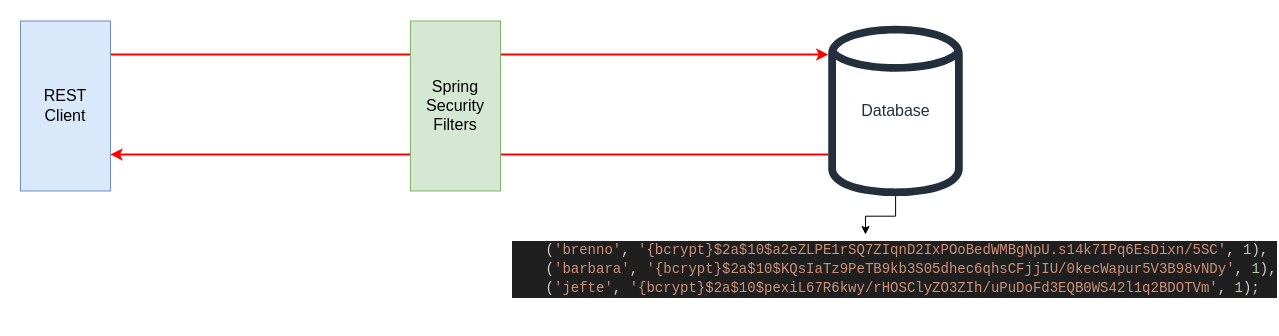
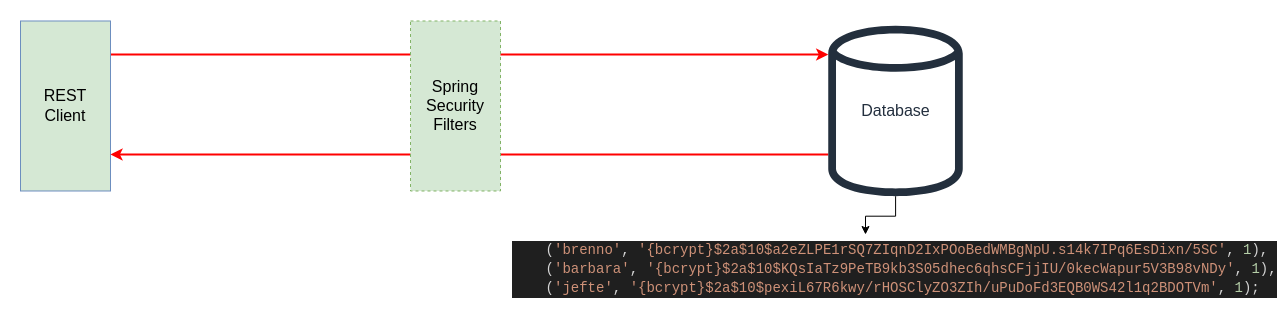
(66, 106) -> (66, 106)
(456, 106) -> (456, 106)
